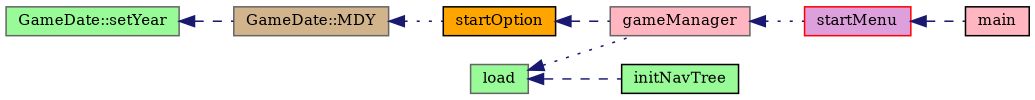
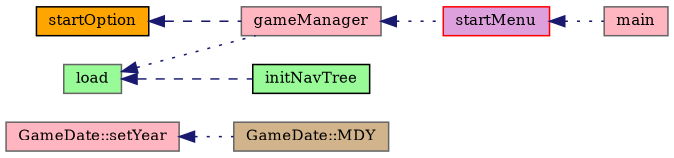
(93, 21) -> (93, 137)
(214, 21) -> (214, 137)
(424, 21) -> none
(946, 21) -> (584, 21)
(997, 21) -> (636, 21)
